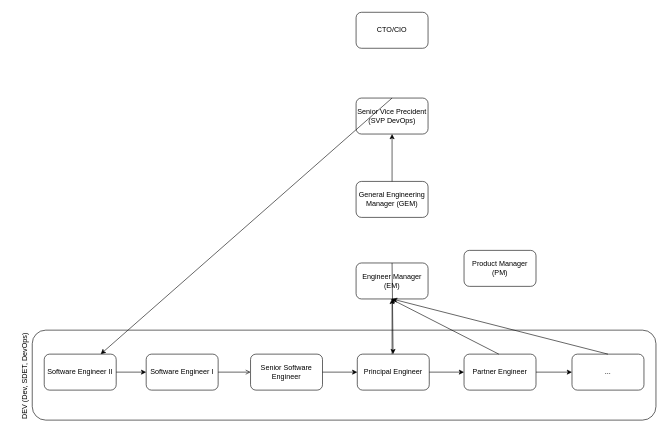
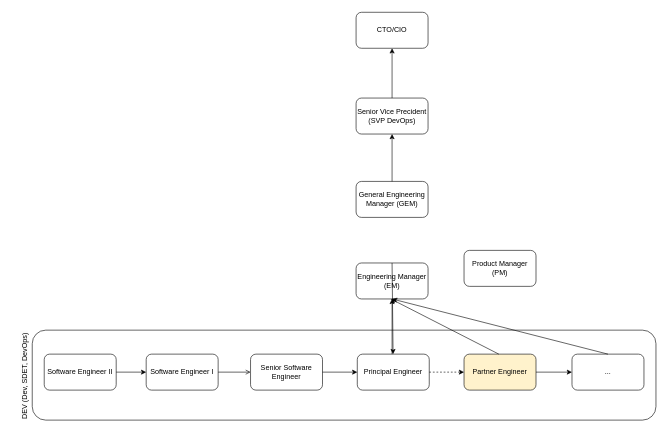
(240, 232) -> (392, 53)
(392, 281) -> (392, 281)
(444, 372) -> (444, 372)
(500, 372) -> (500, 372)
